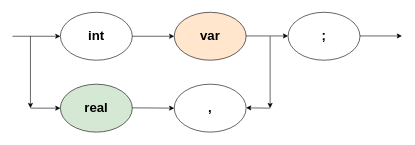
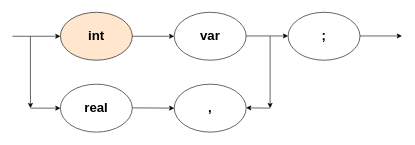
(96, 36) -> (96, 36)
(210, 36) -> (210, 36)
(96, 108) -> (96, 108)
